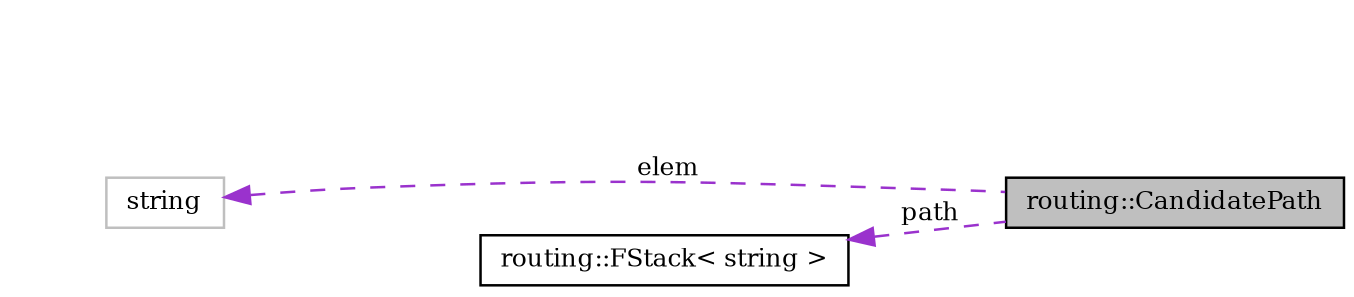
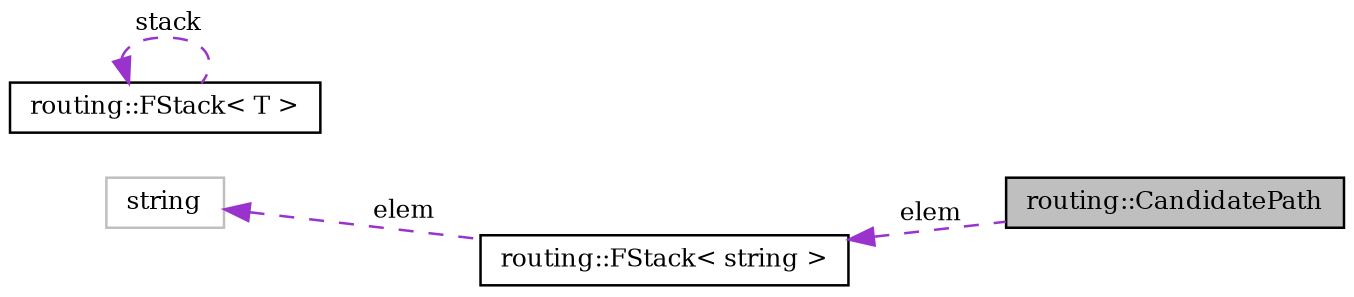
none -> (165, 108)
(628, 182) -> (365, 226)
(927, 214) -> (927, 214)
